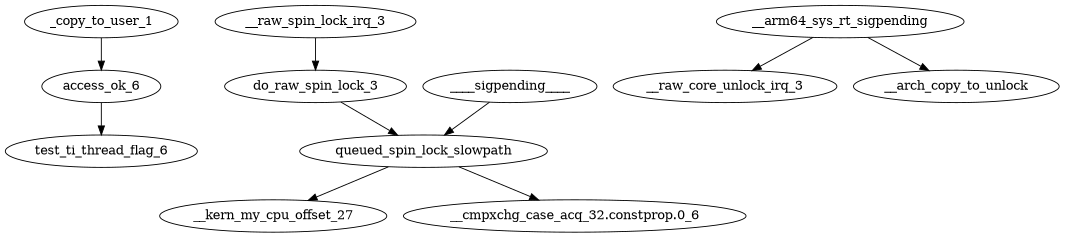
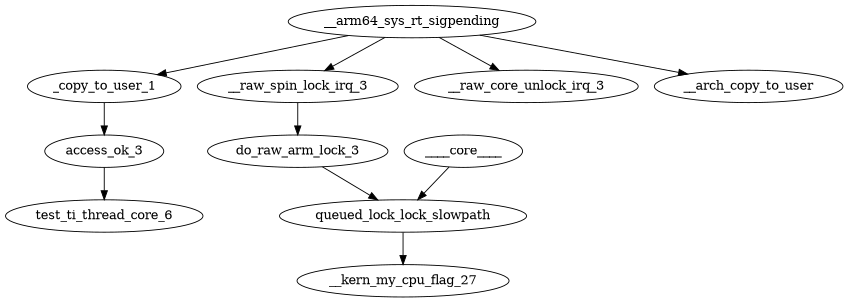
none -> (359, 52)
none -> (257, 54)
(101, 86) -> (104, 151)
(316, 86) -> (298, 151)
(510, 86) -> (463, 151)
(956, 86) -> (749, 86)
(101, 151) -> (104, 216)
(424, 151) -> (403, 216)
(273, 216) -> (403, 281)
(575, 216) -> none
